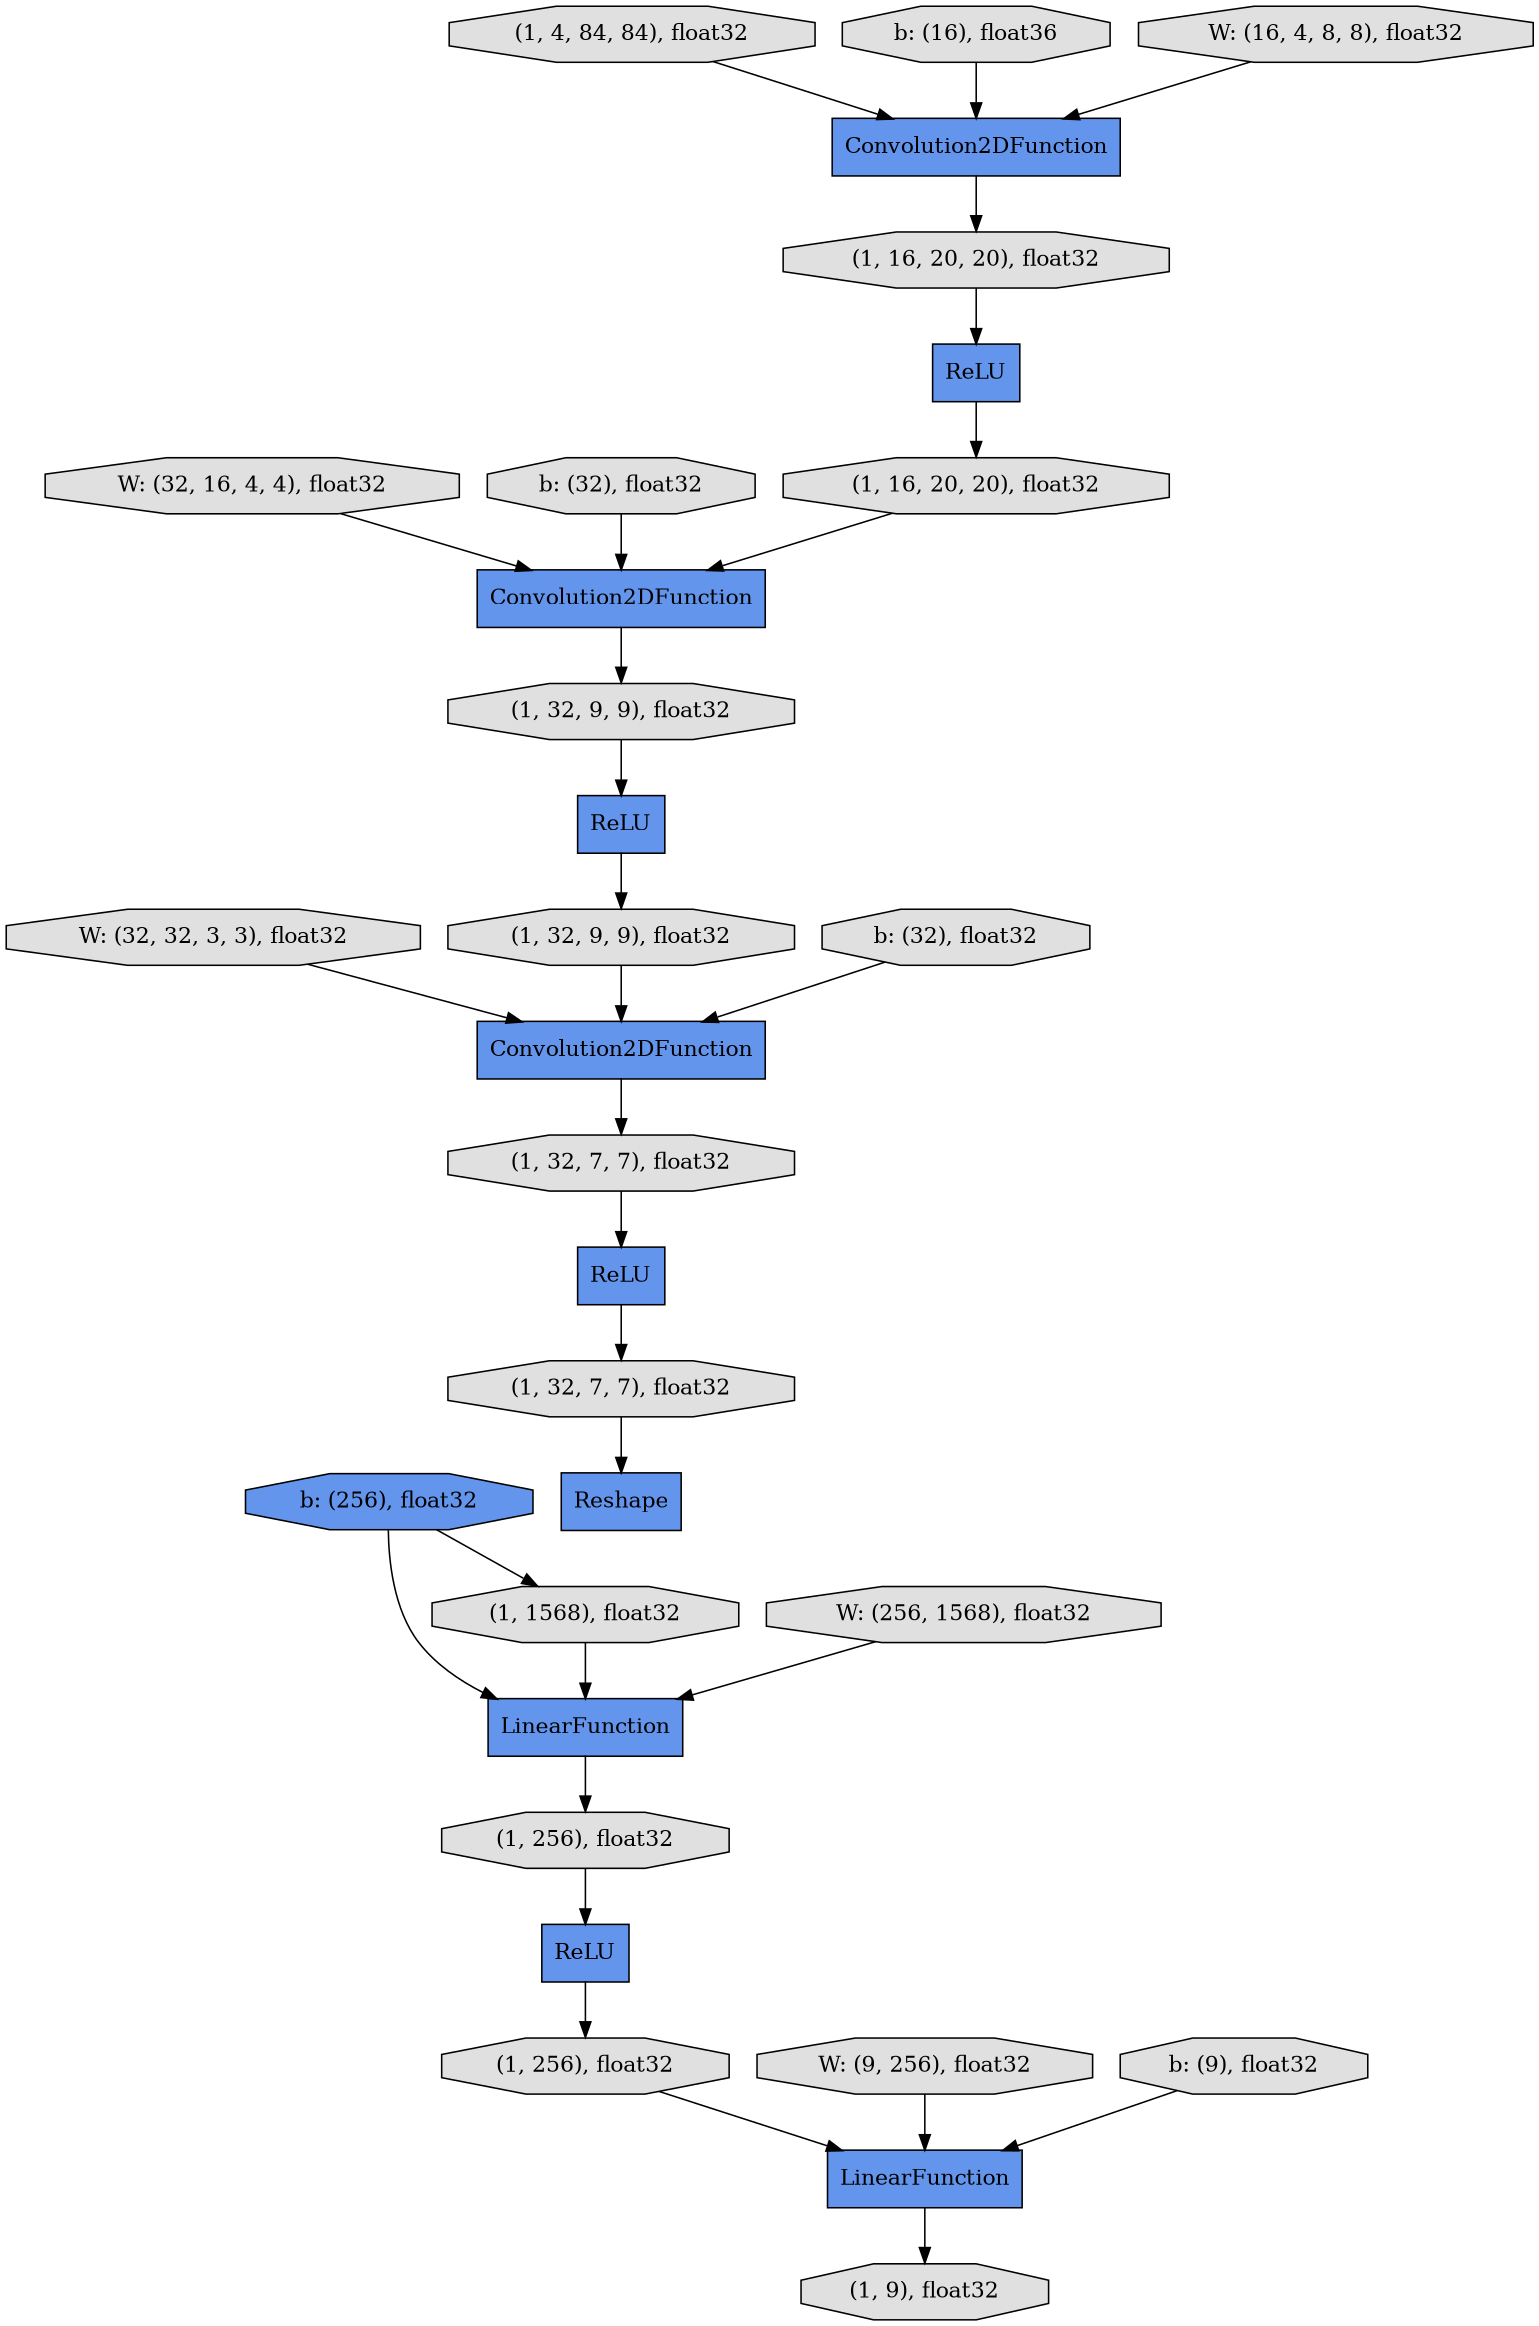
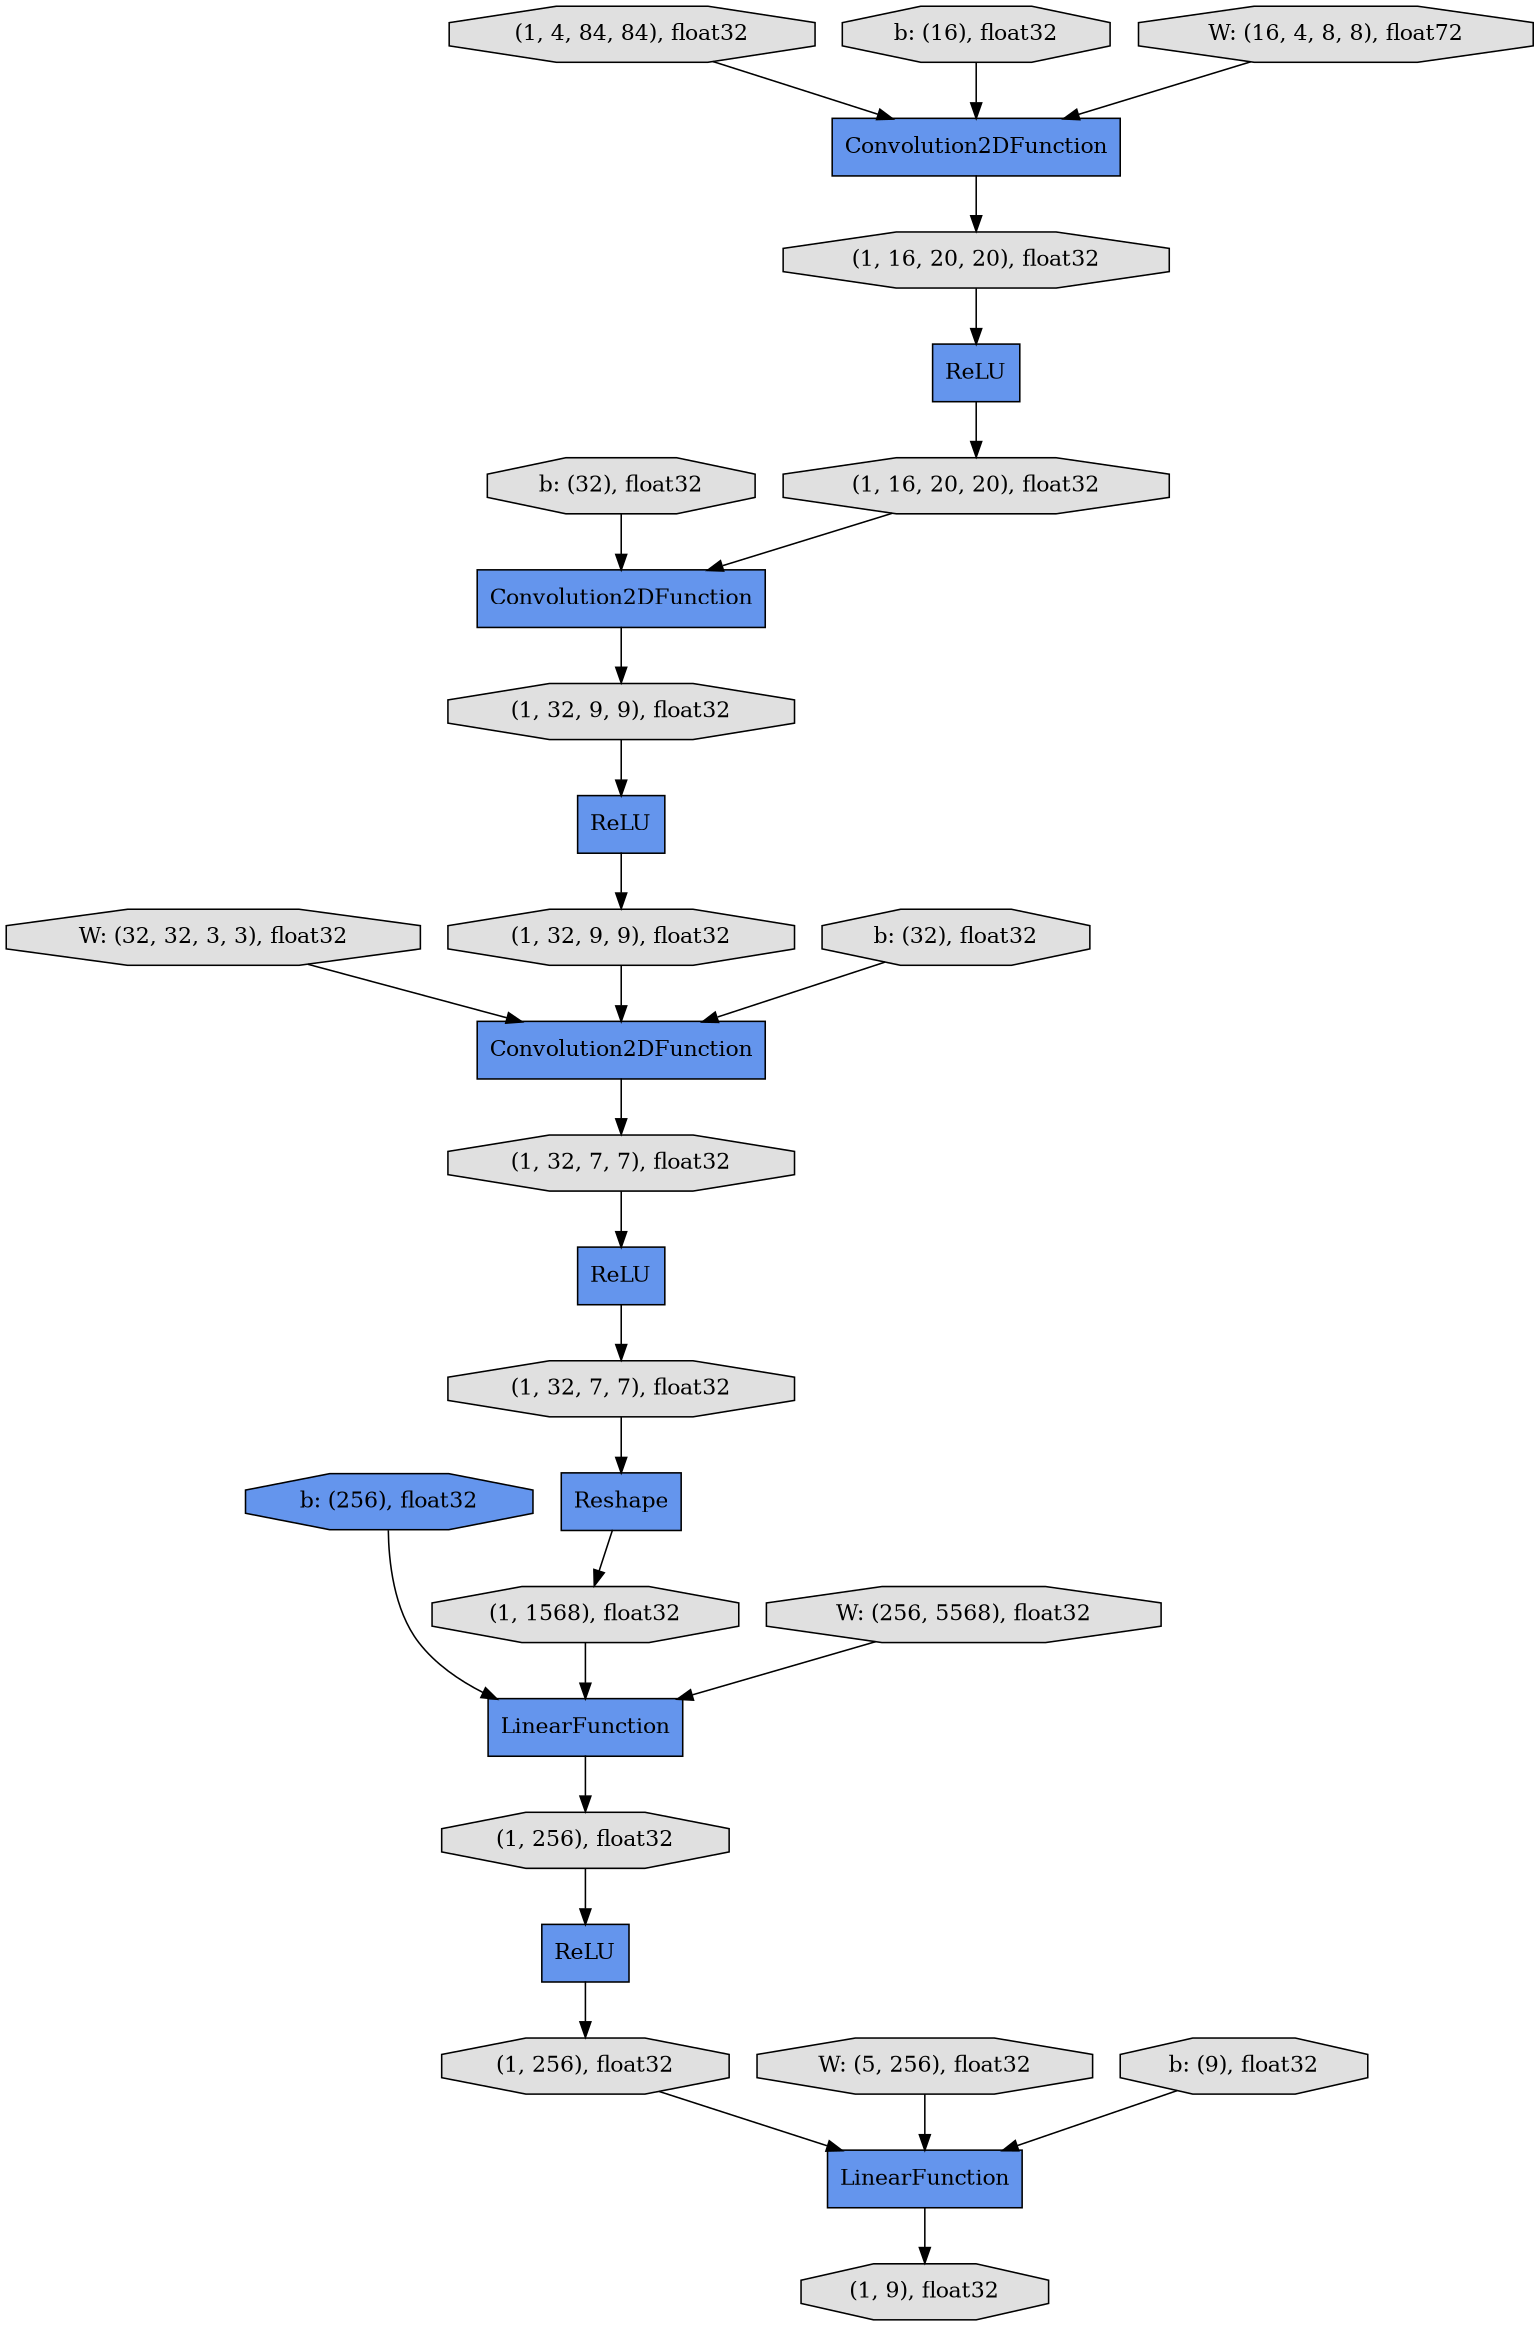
(976, 34) -> (976, 34)
(1336, 34) -> (1336, 34)
(252, 486) -> none
(480, 1554) -> (606, 1550)
(964, 1615) -> (964, 1615)
(925, 2066) -> (925, 2066)
